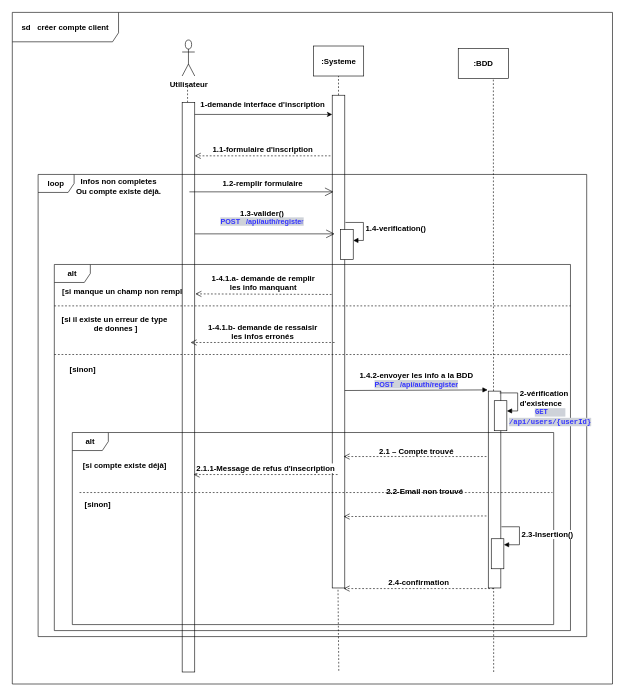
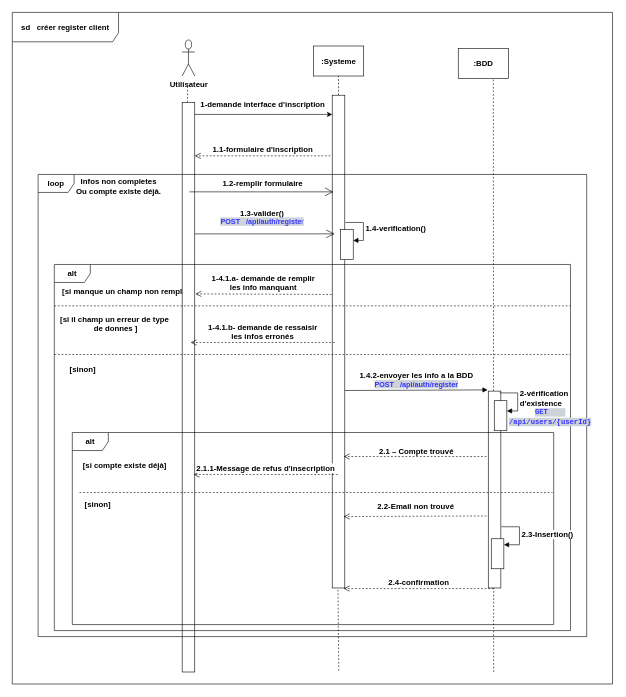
(65, 27) -> (65, 27)
(116, 324) -> (116, 324)
(425, 491) -> (416, 506)
